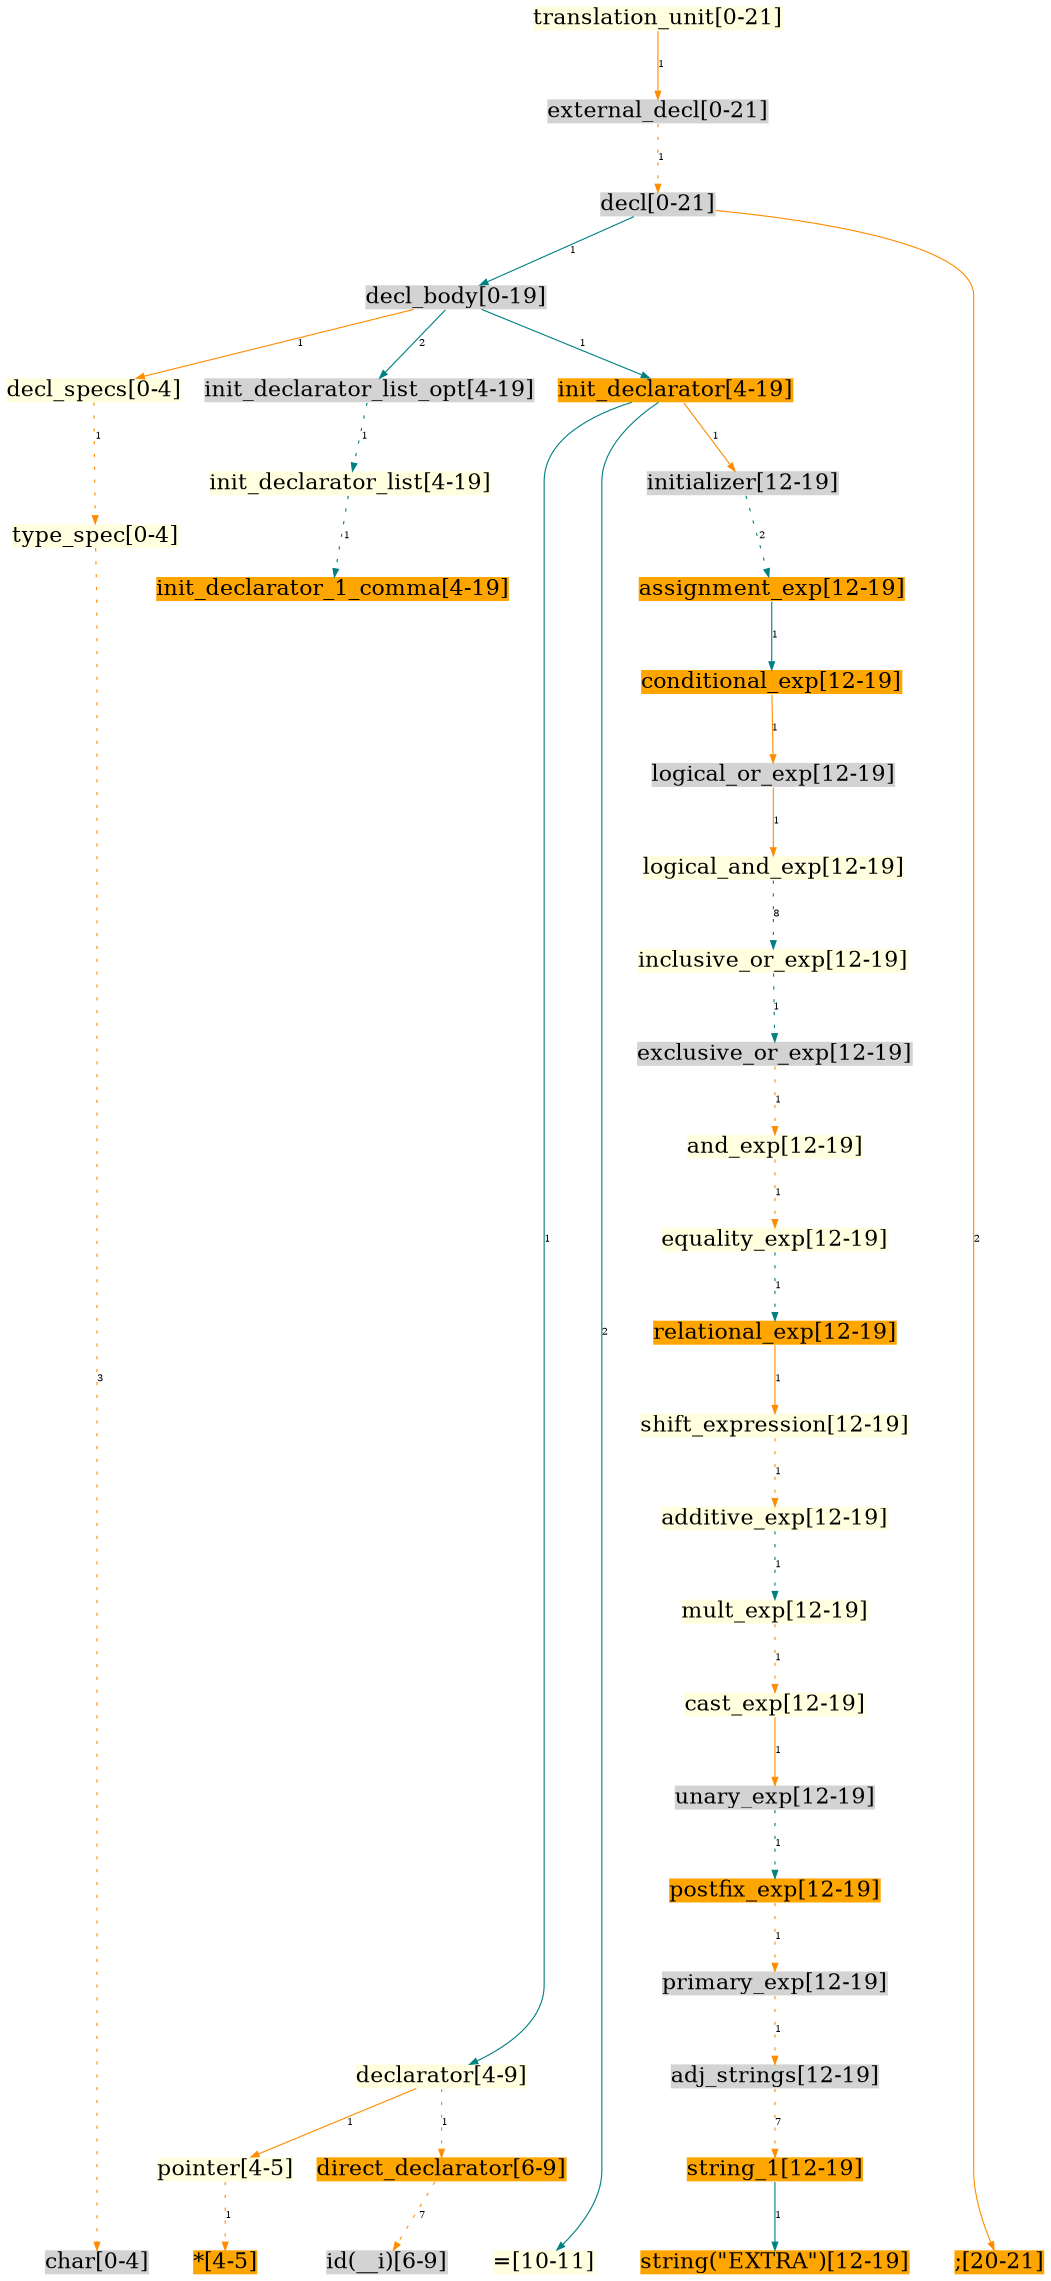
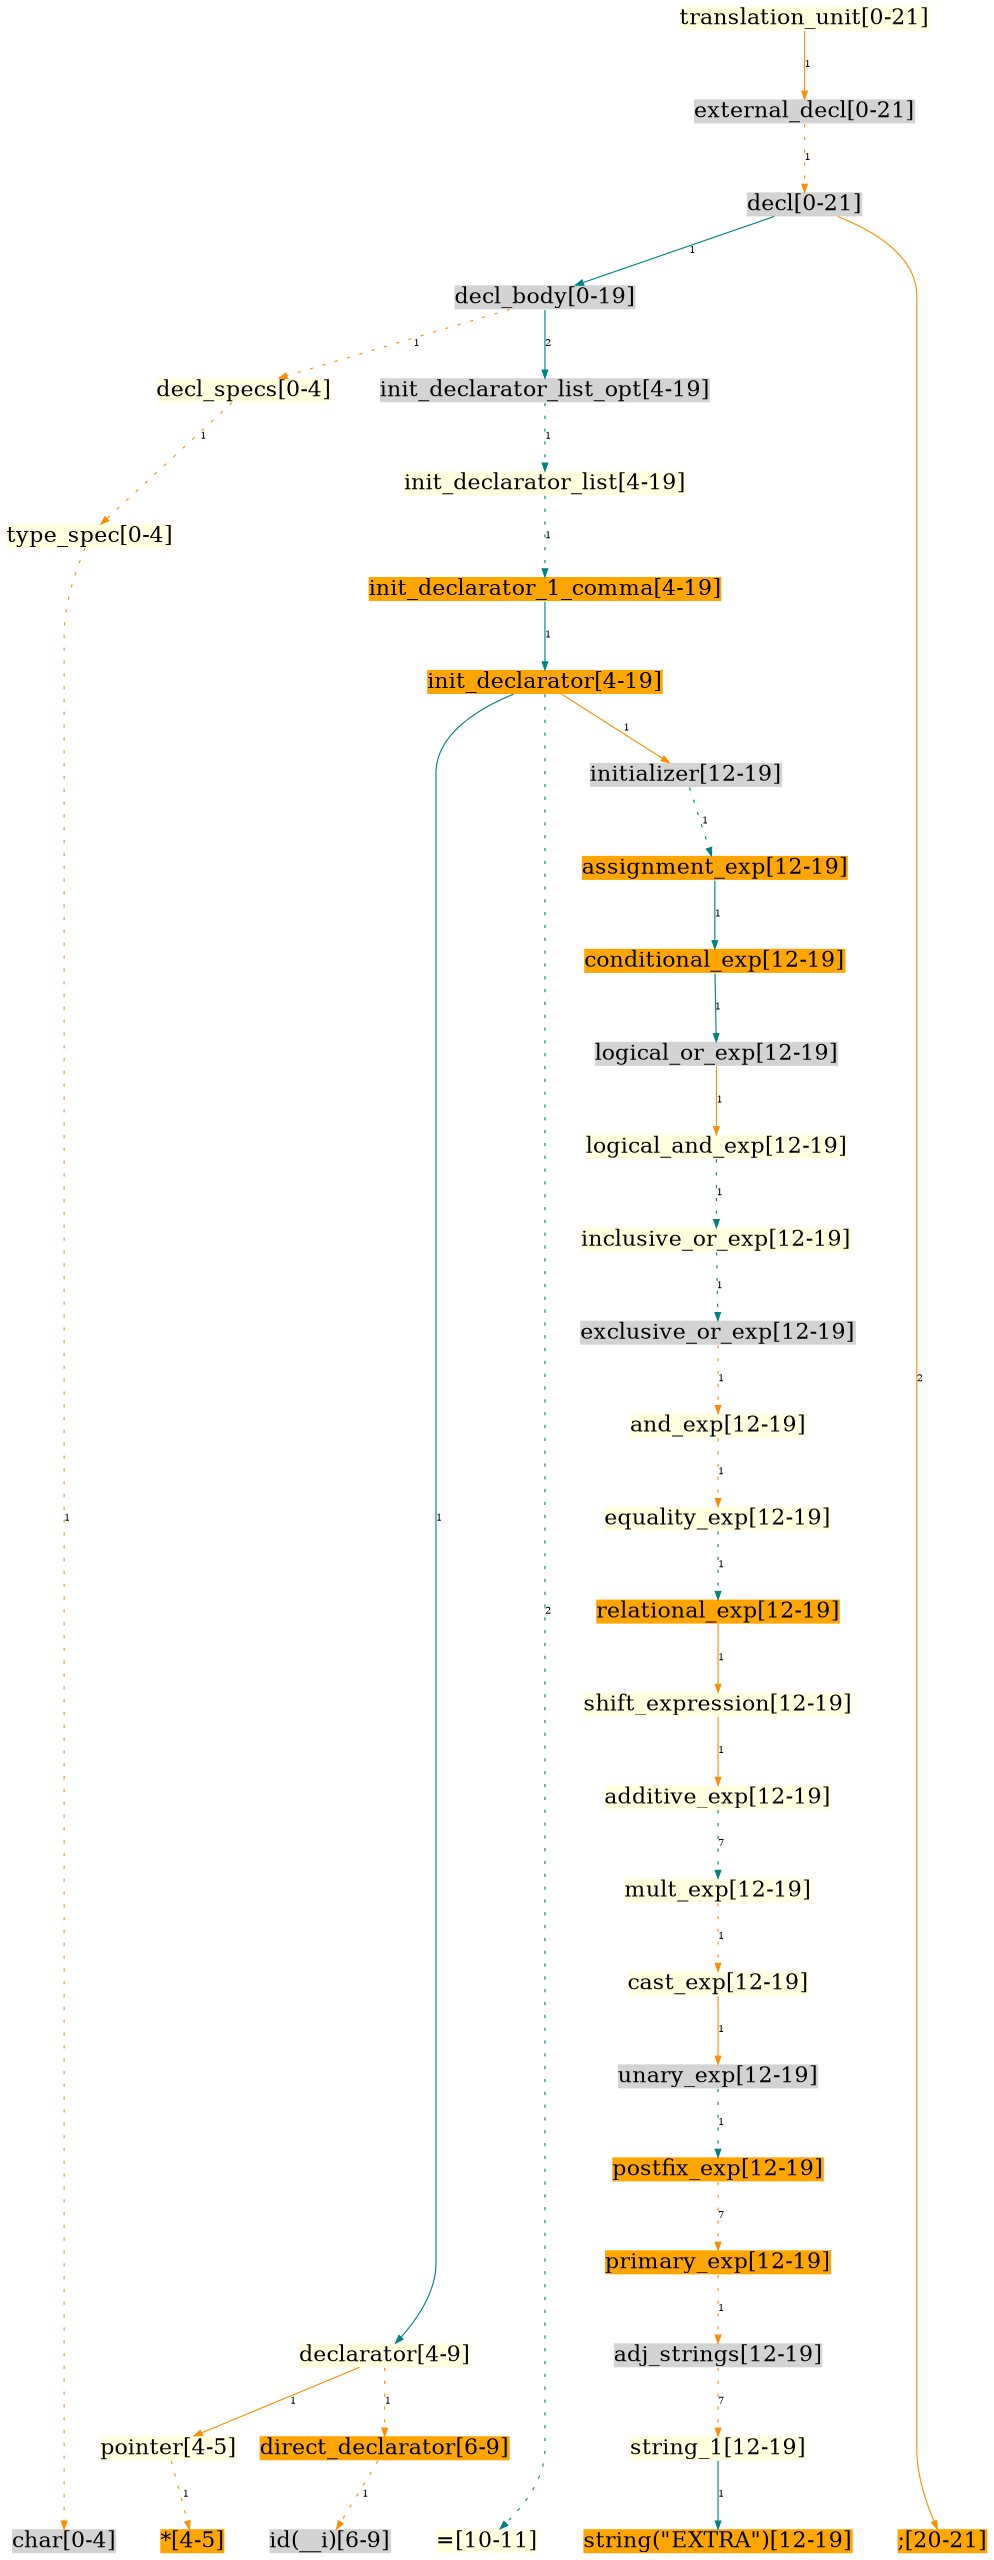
(562, 342) -> (545, 632)
(279, 343) -> (398, 343)
(762, 536) -> (705, 821)
(772, 725) -> (716, 1004)
(777, 914) -> (720, 1193)
(602, 1318) -> (545, 1615)
(100, 1379) -> (67, 1519)
(775, 1468) -> (718, 1747)
(778, 1565) -> (721, 1844)
(778, 1937) -> (721, 2216)
(775, 1983) -> (718, 2262)
(775, 2169) -> (718, 2448)
(422, 2216) -> (365, 2495)
